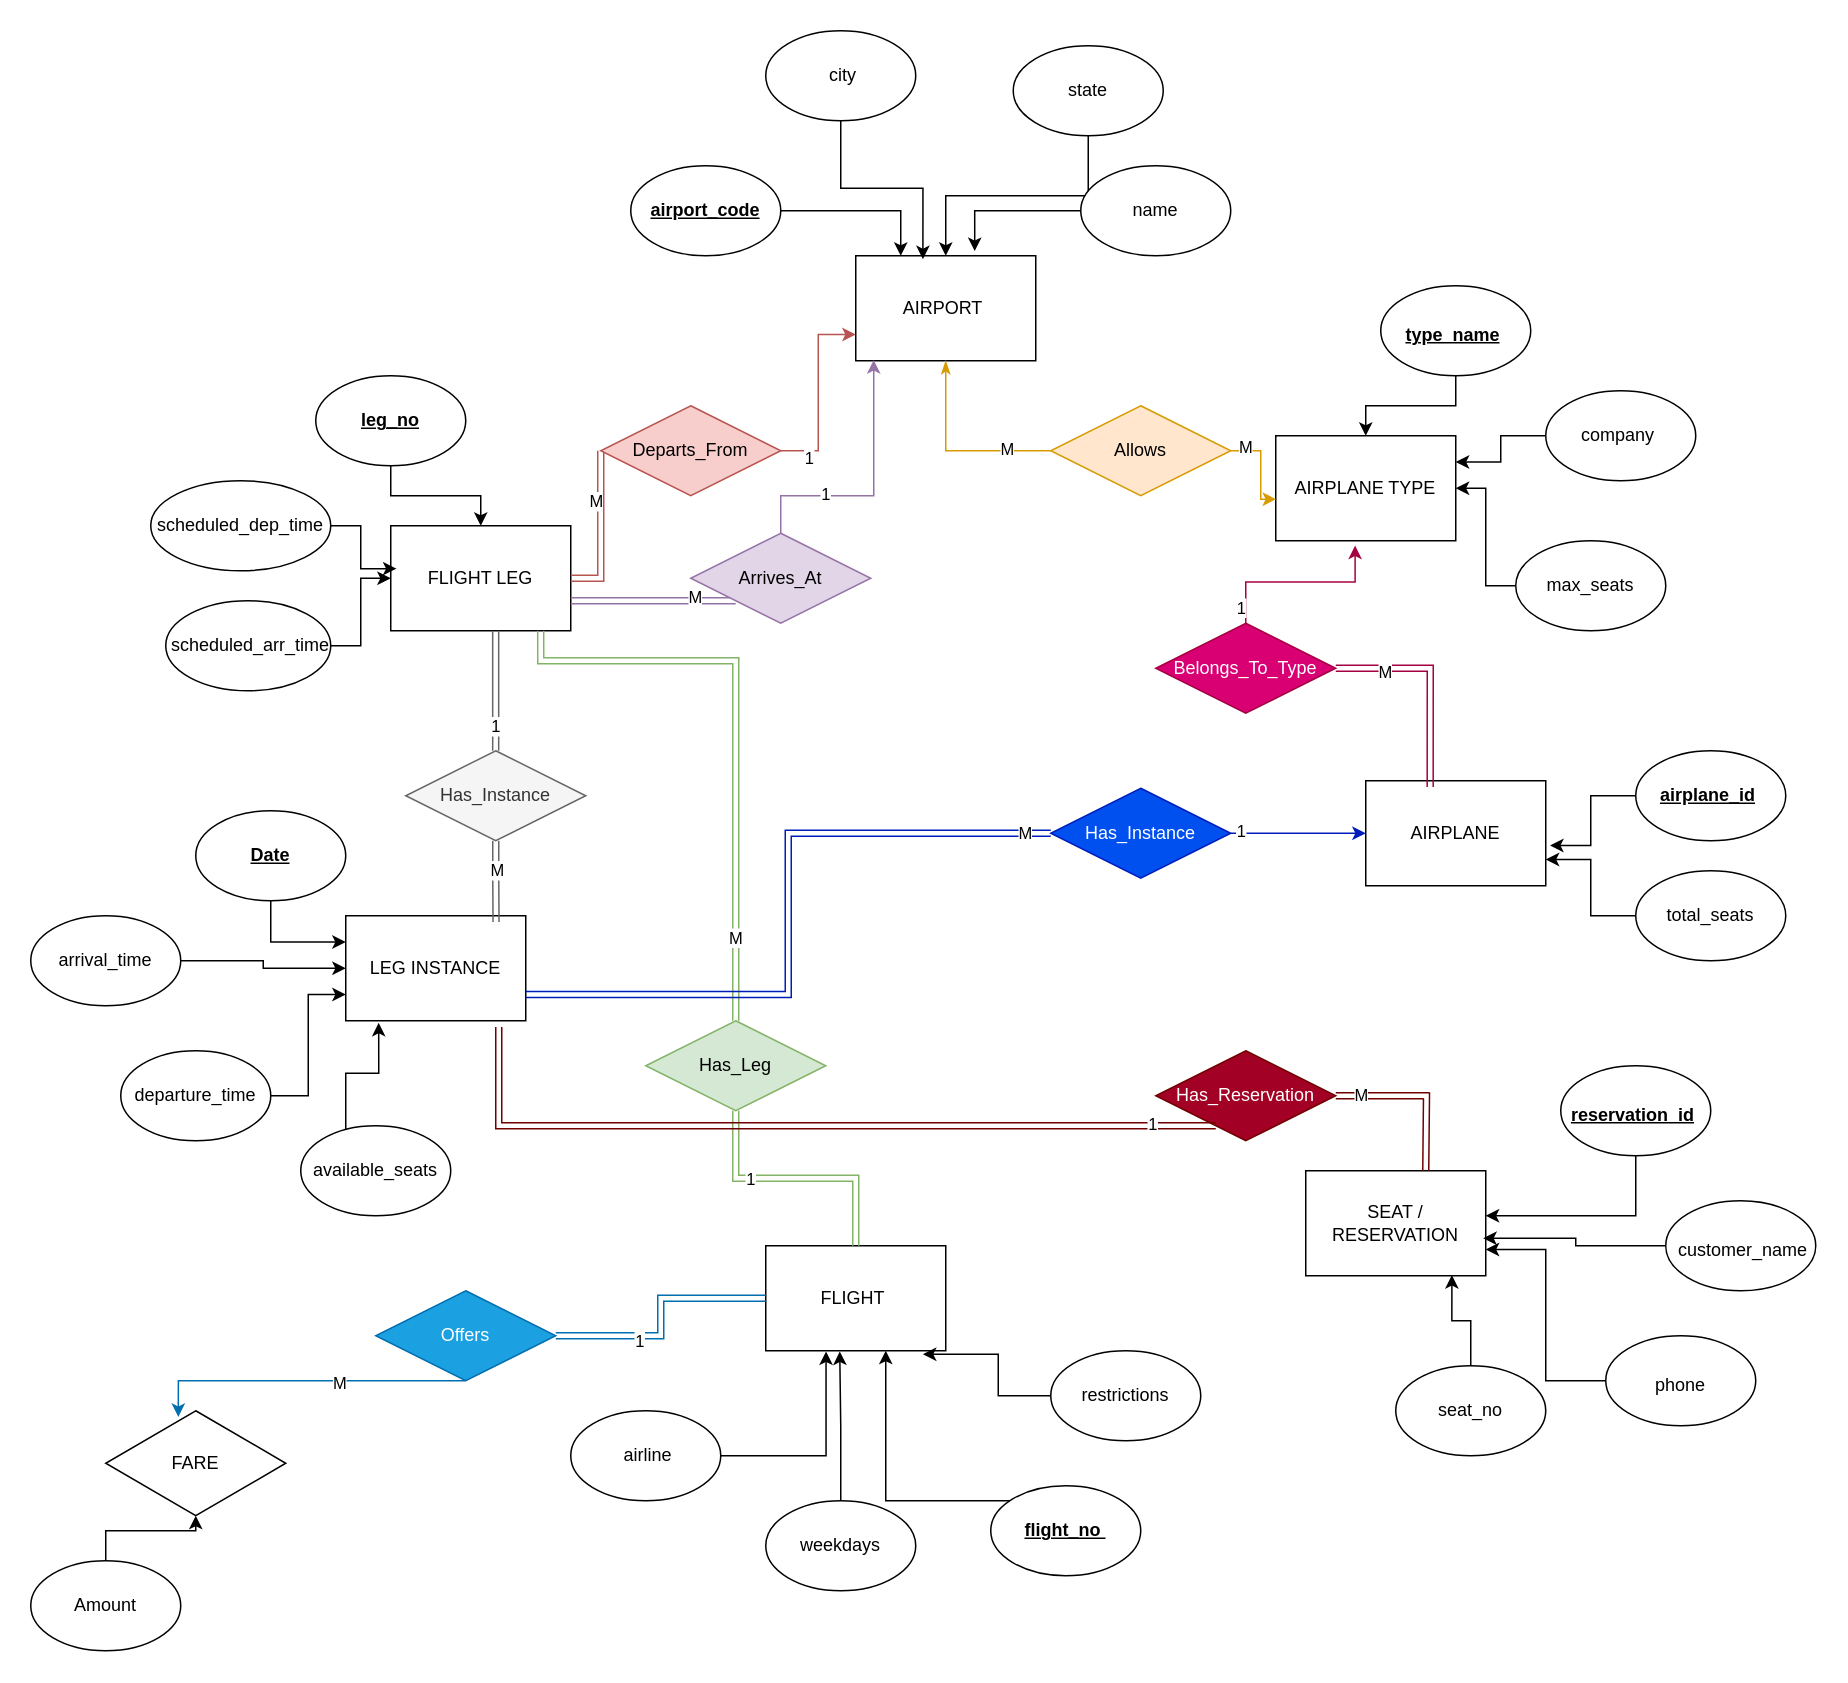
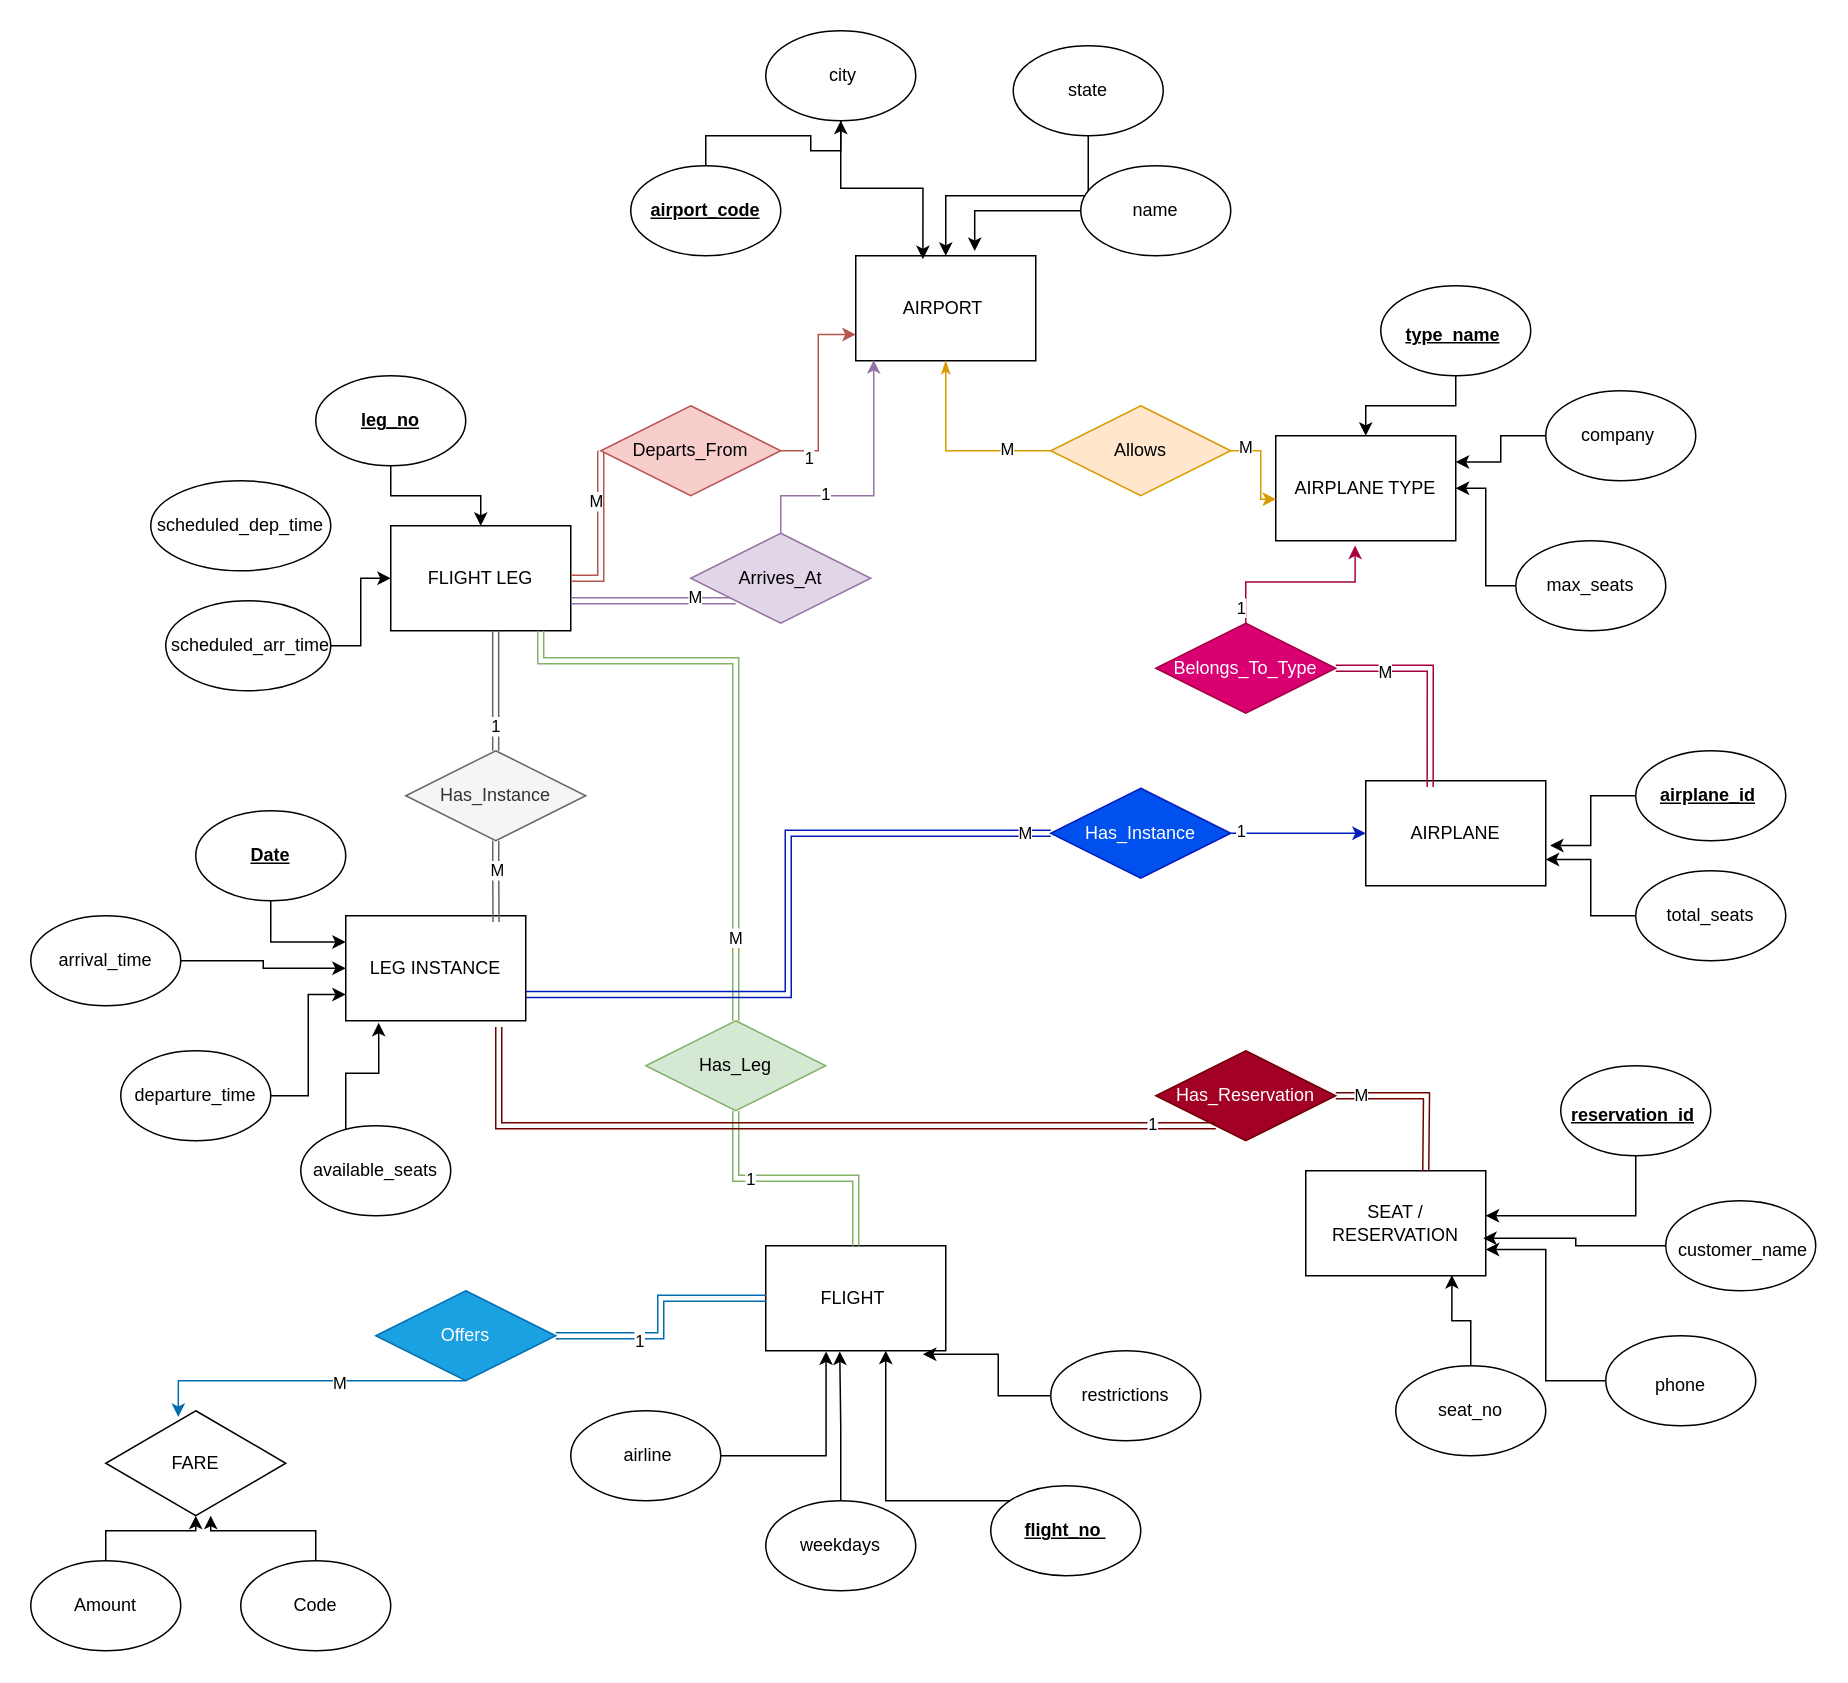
(858, 211) -> (764, 136)
(361, 545) -> none
none -> (276, 1531)
none -> (316, 1606)
